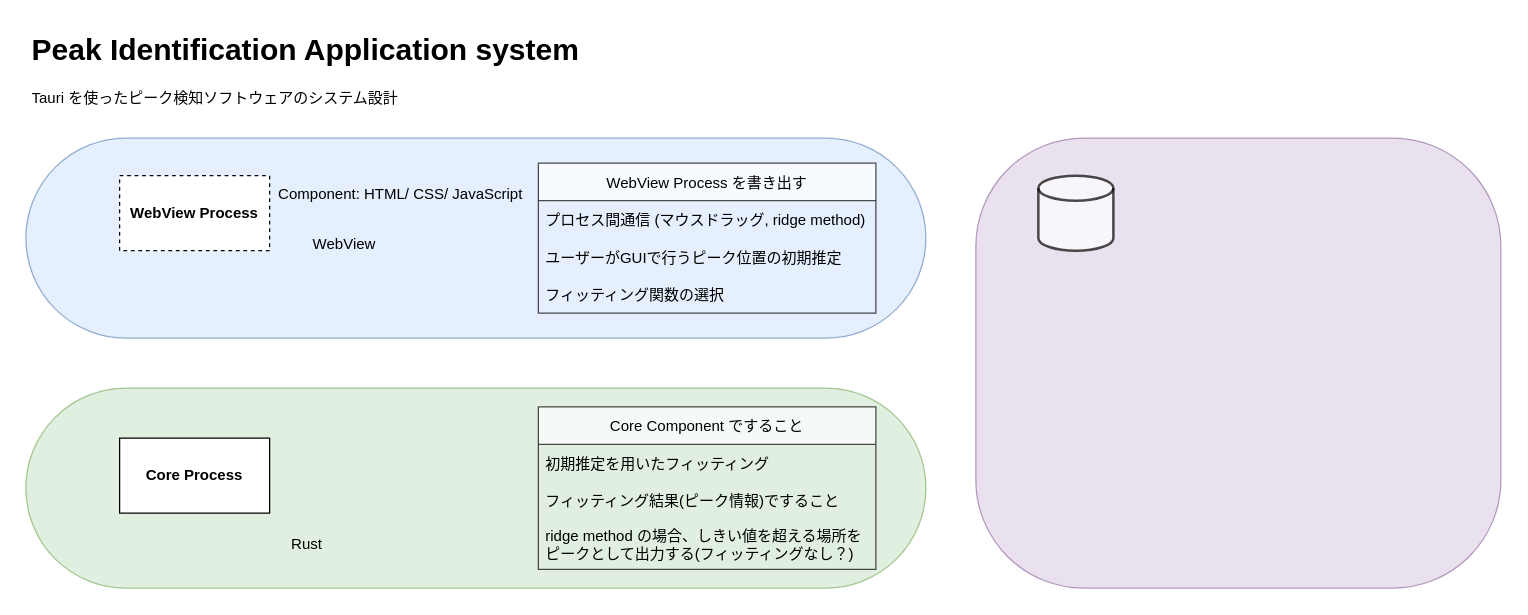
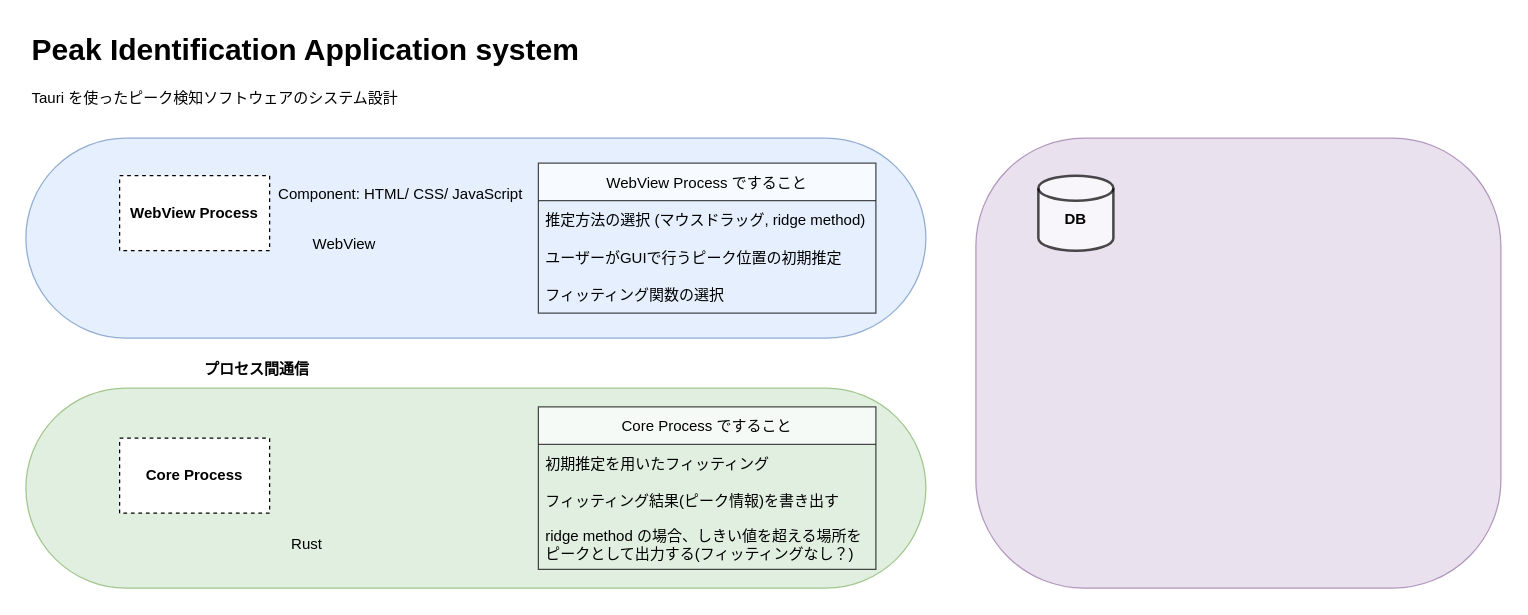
(706, 183) -> (706, 183)
none -> (1076, 219)
(712, 220) -> (712, 220)
none -> (257, 369)
(706, 426) -> (706, 426)
(194, 476) -> (194, 476)
(696, 501) -> (696, 501)
